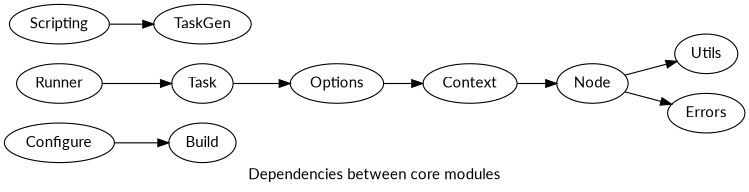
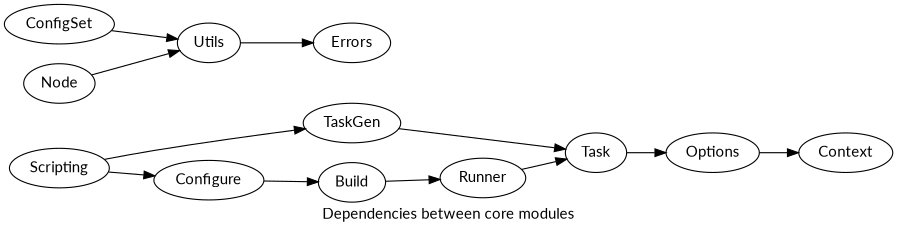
none -> (59, 24)
(531, 83) -> none
(643, 97) -> (271, 43)
none -> (476, 138)
none -> (126, 173)
none -> (407, 181)
